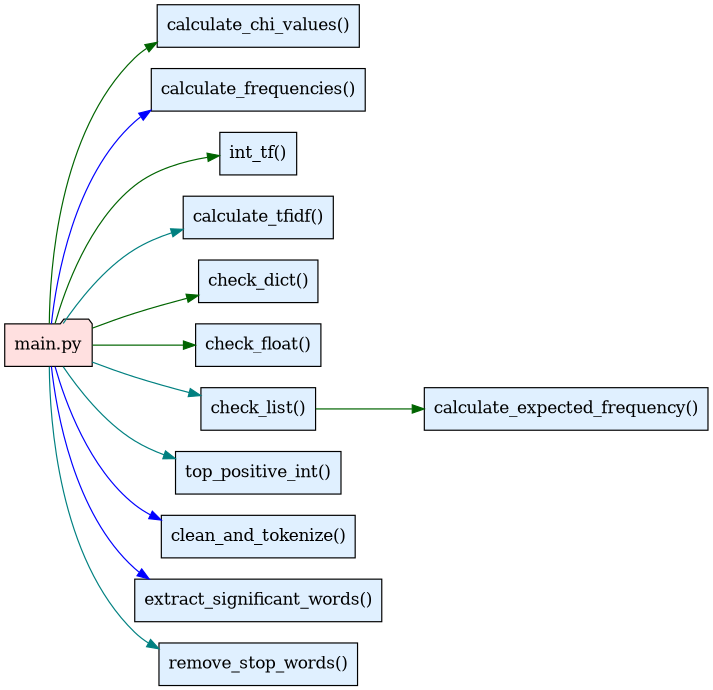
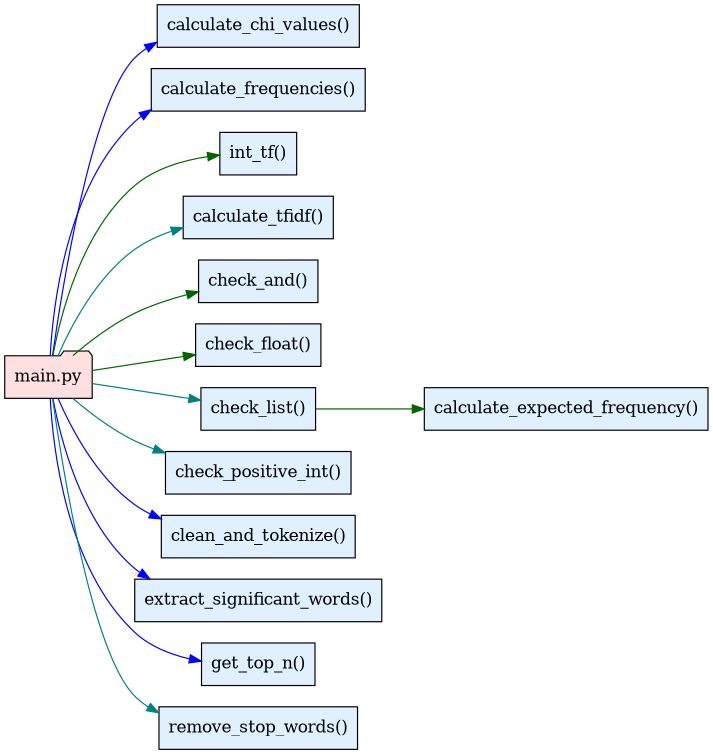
(70, 175) -> (88, 171)
(258, 281) -> (258, 281)
(258, 473) -> (258, 473)
none -> (258, 664)
